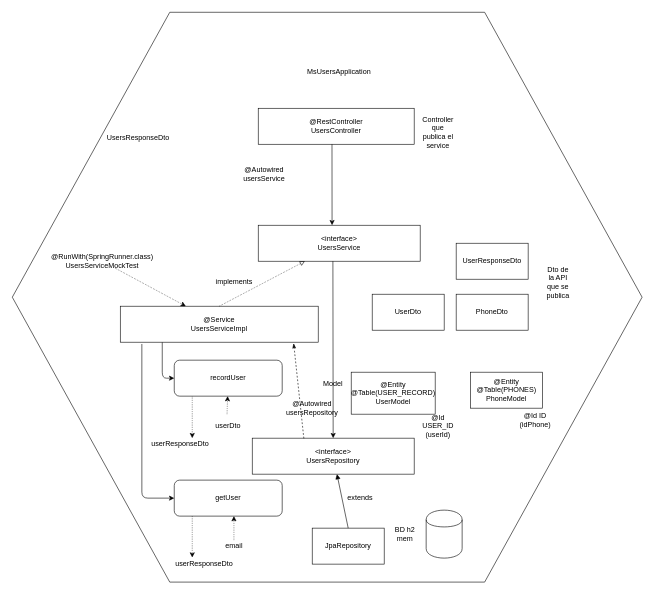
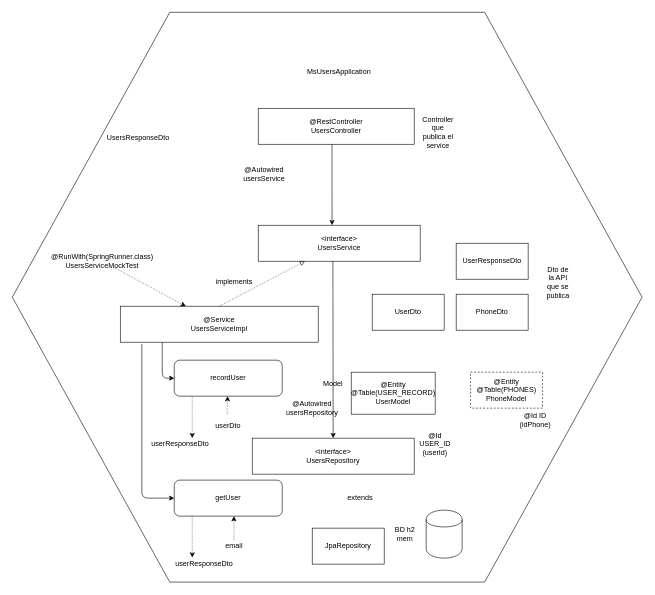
(298, 387) -> none
(507, 390) -> (507, 390)
(438, 426) -> (435, 444)
(343, 503) -> none
